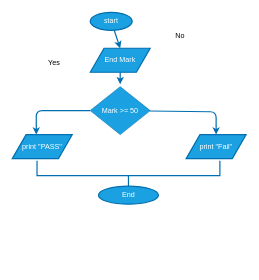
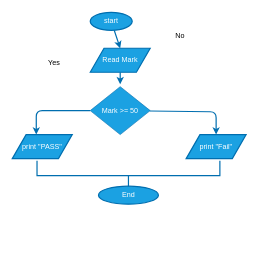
(120, 60) -> (120, 60)
